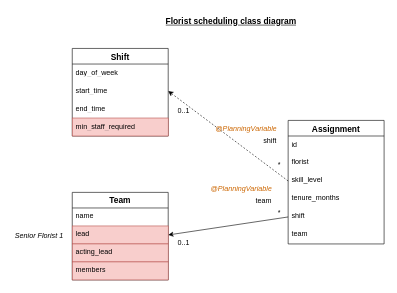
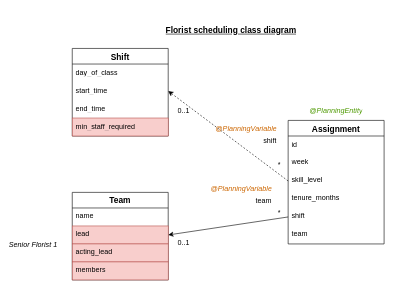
(231, 21) -> (231, 30)
(98, 72) -> (99, 72)
none -> (336, 111)
(304, 162) -> (300, 162)
(39, 236) -> (33, 245)
